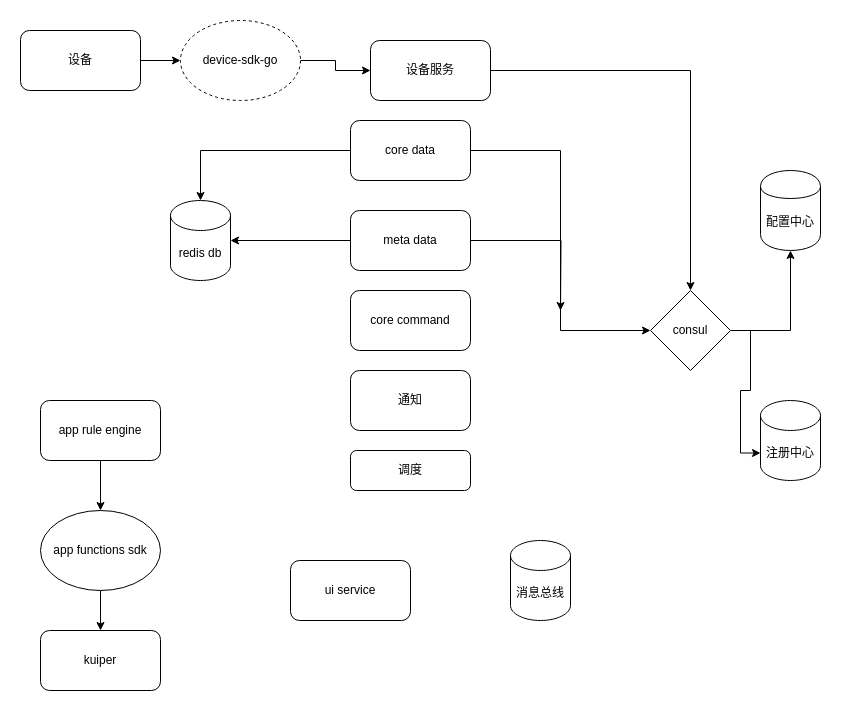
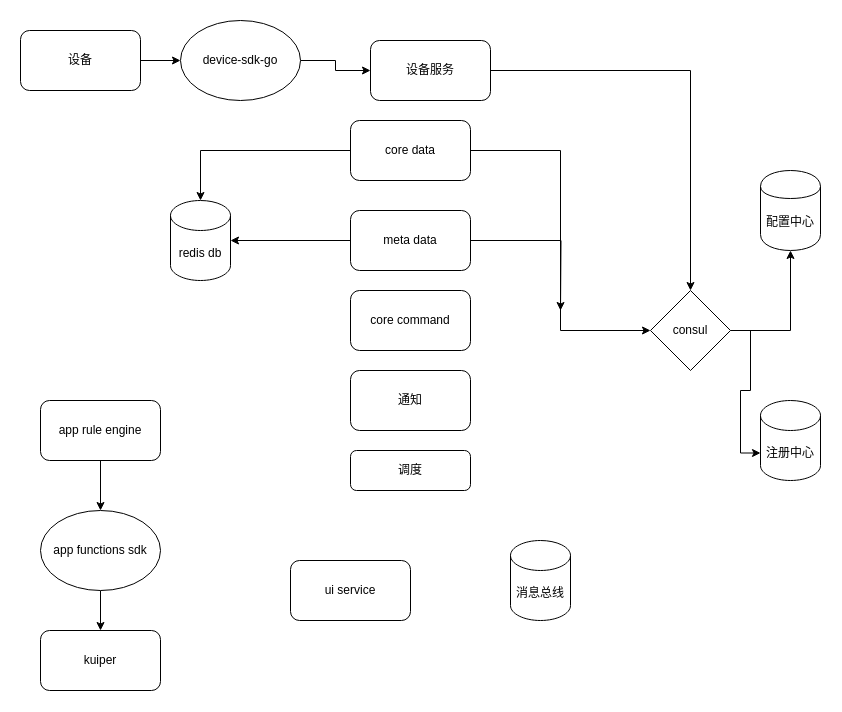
(241, 61) -> (241, 61)
